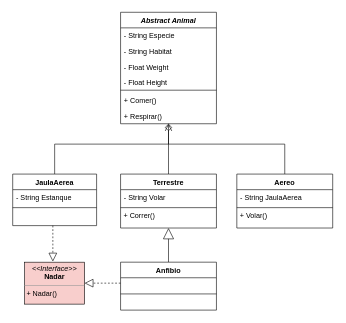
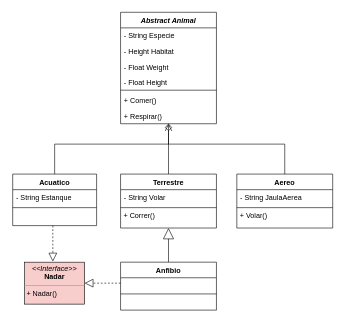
(152, 52) -> (152, 52)
(54, 182) -> (54, 182)
